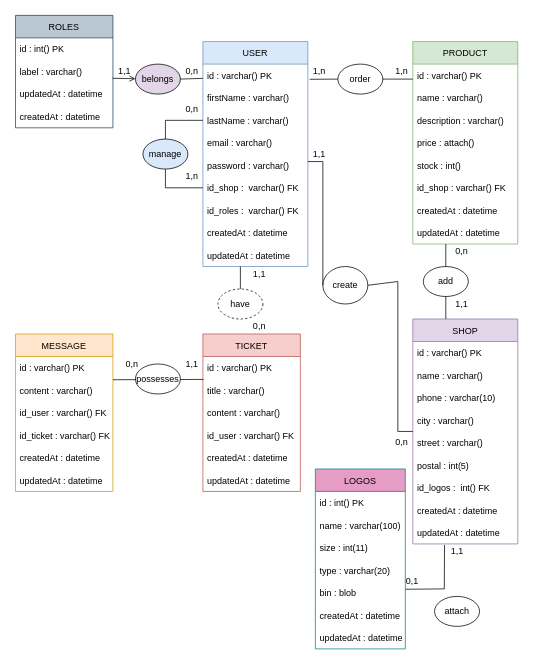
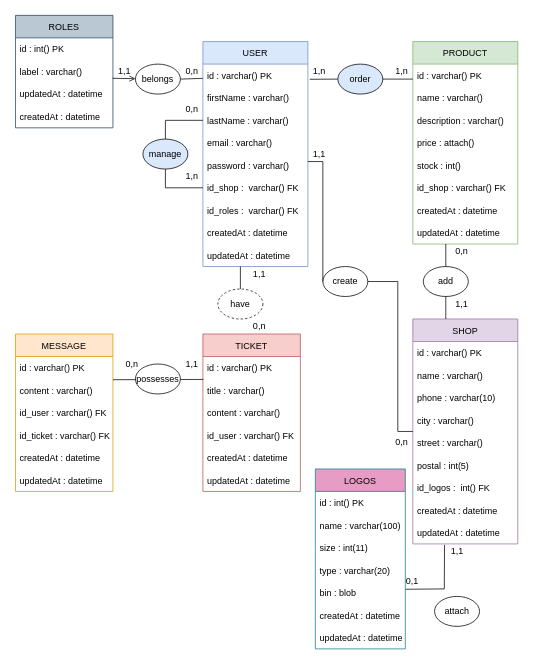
(158, 79) -> (158, 79)
(360, 79) -> (360, 79)
(345, 285) -> (345, 282)
